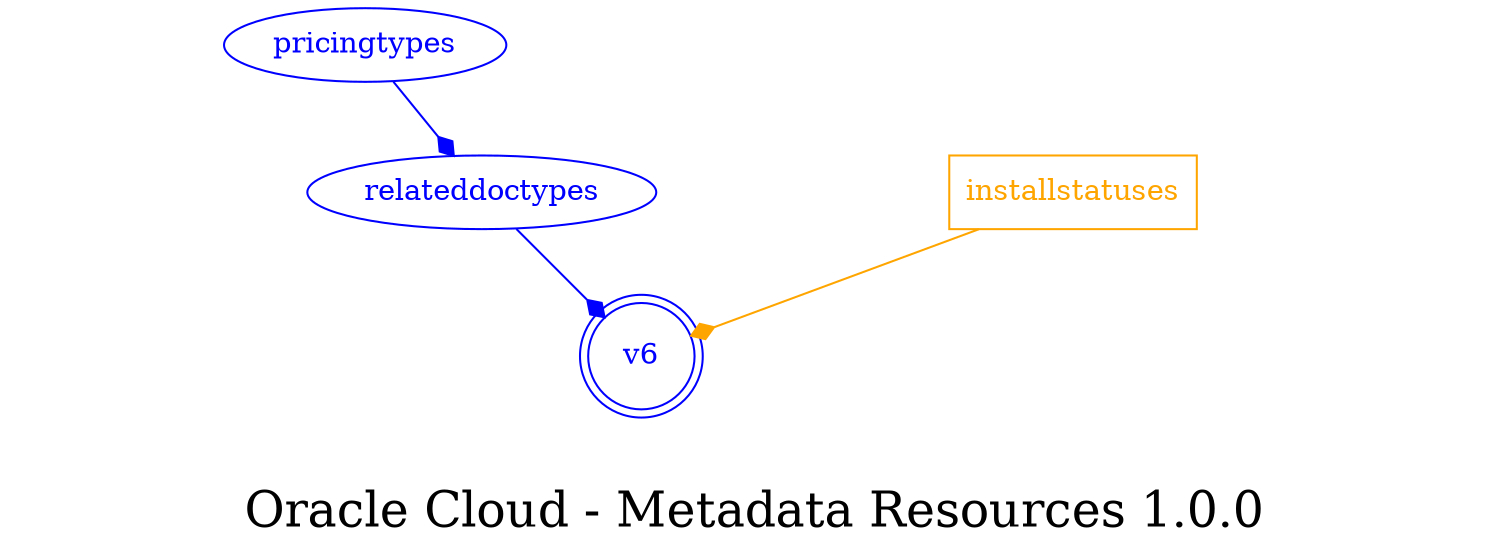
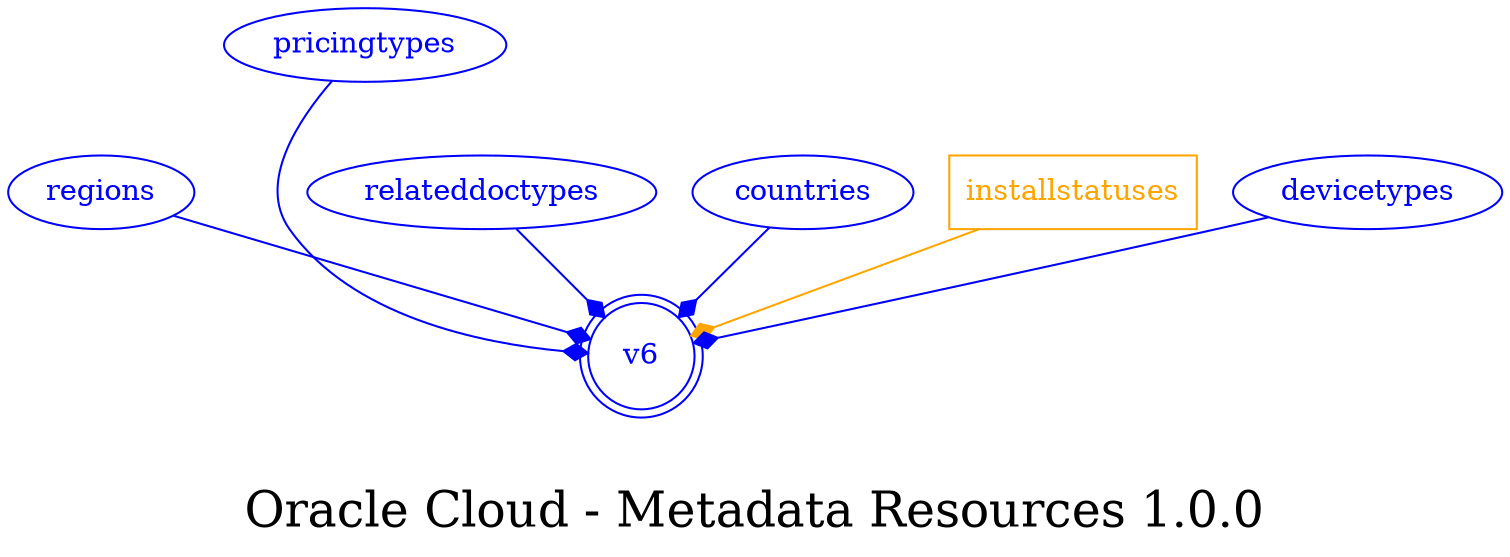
(416, 109) -> (340, 279)
none -> (101, 192)
none -> (803, 192)
none -> (1368, 192)
